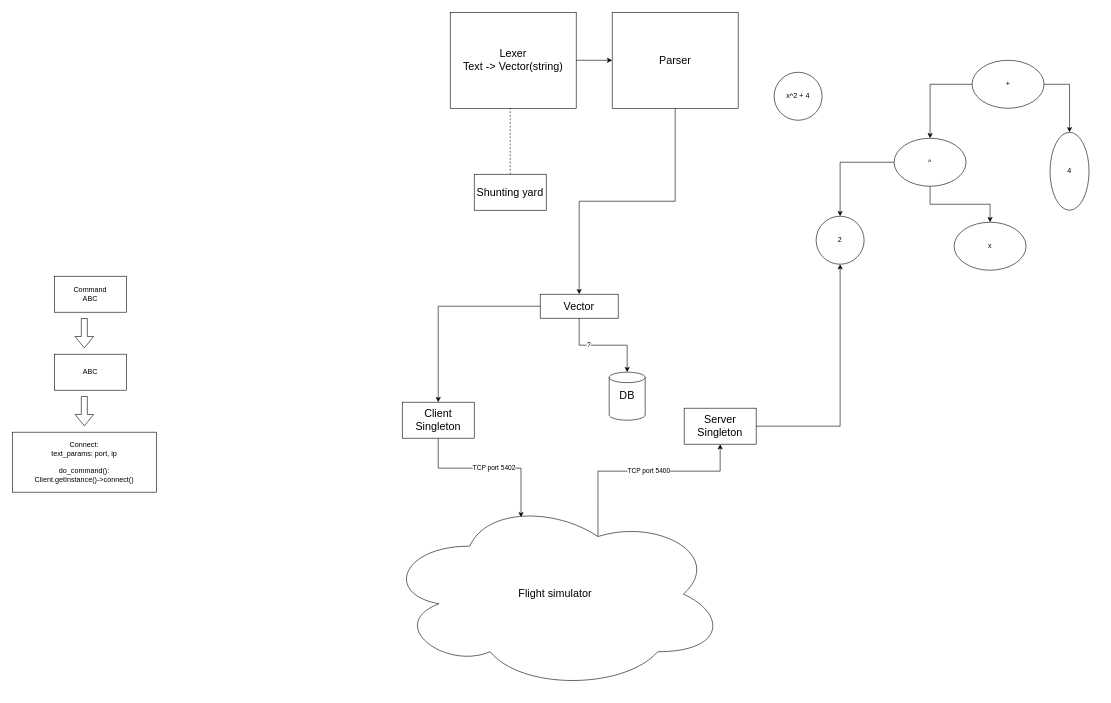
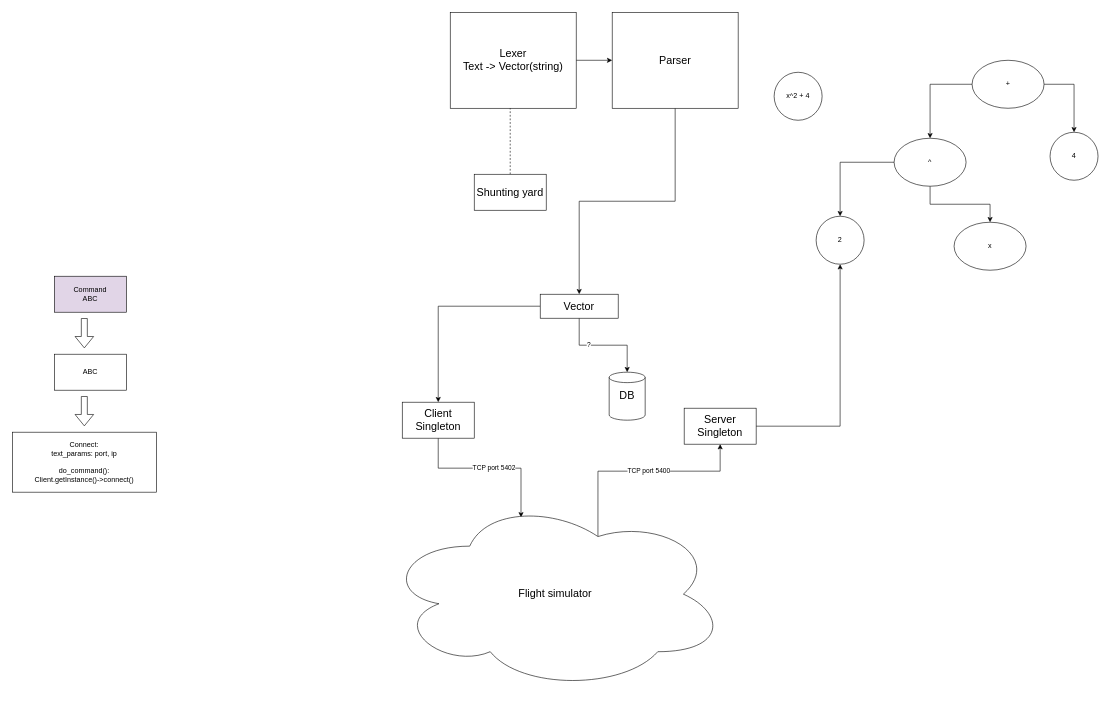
(1070, 171) -> (1074, 156)
(90, 294) -> (90, 294)
